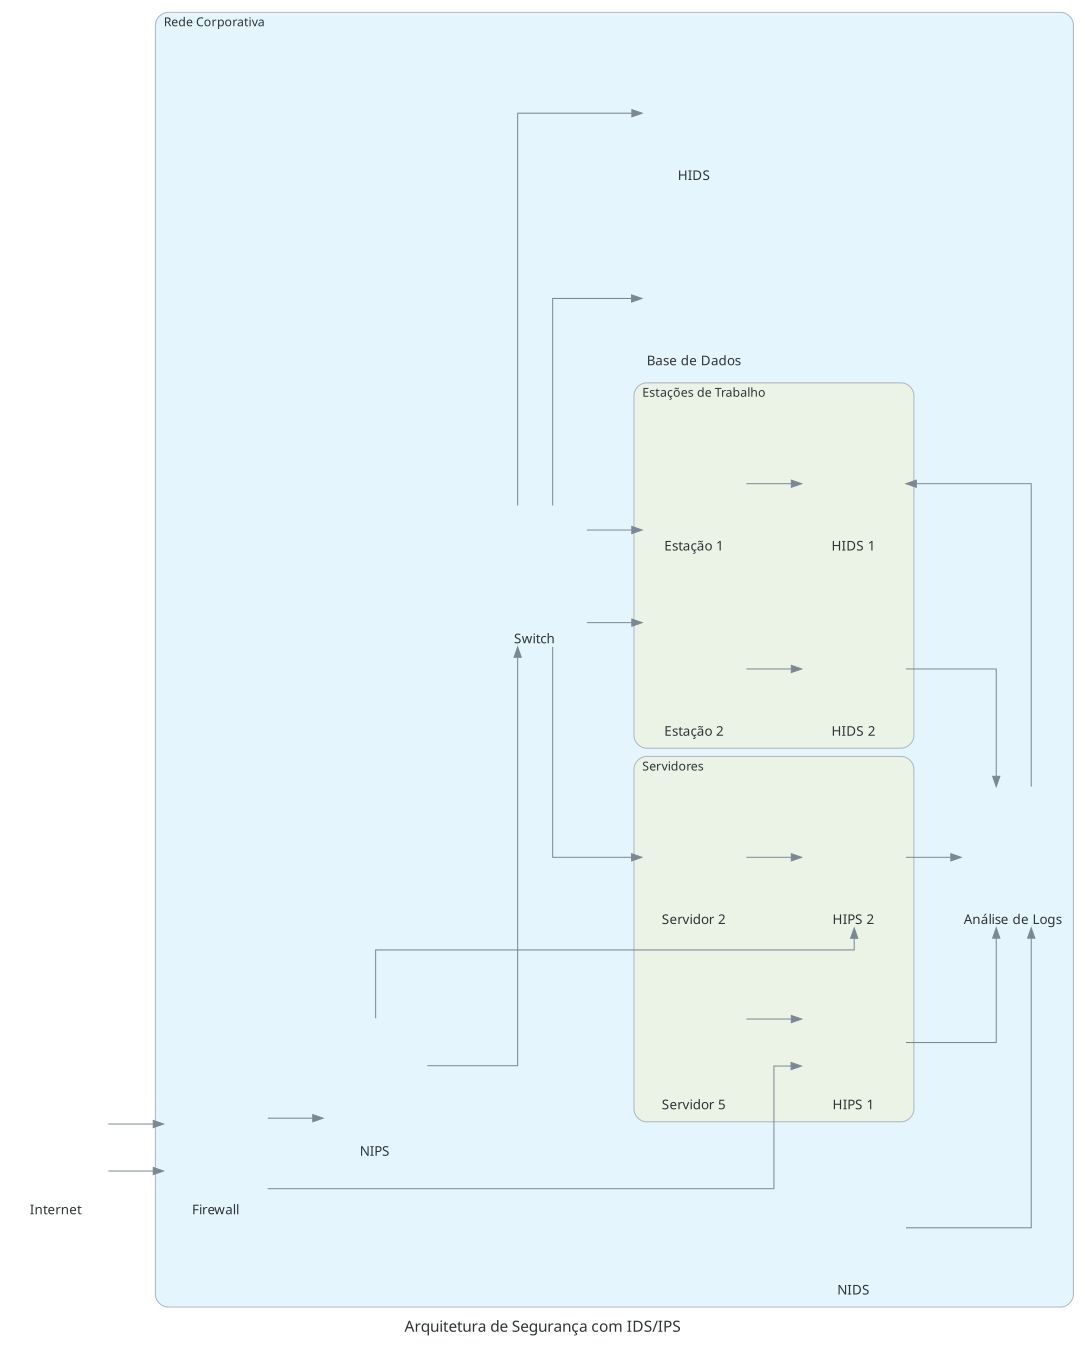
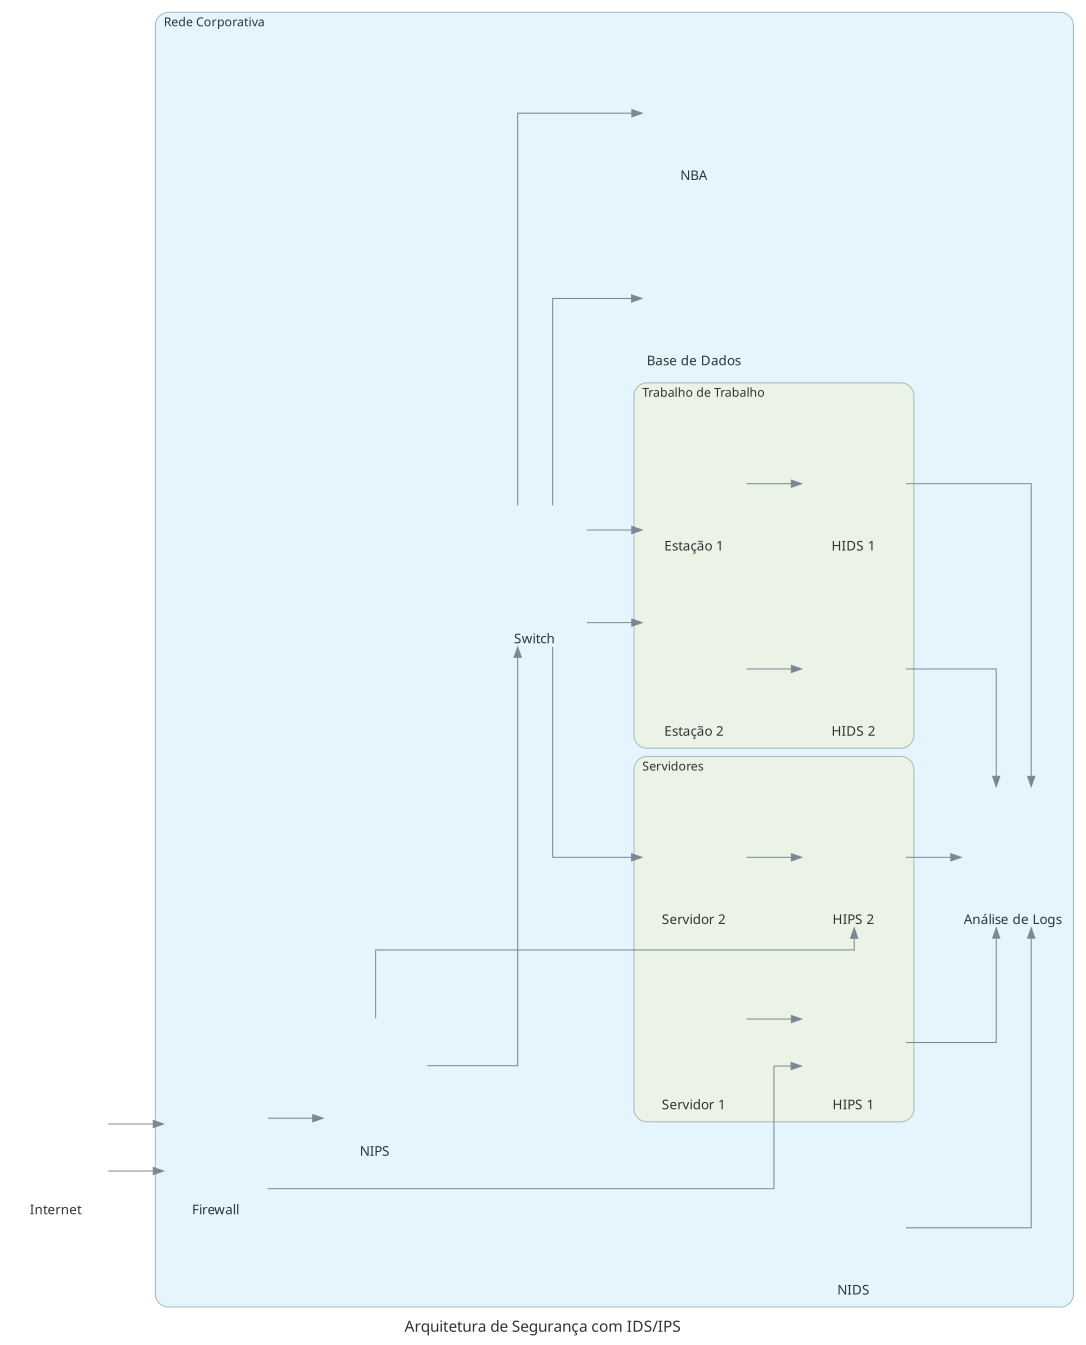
(694, 113) -> (694, 113)
(704, 394) -> (704, 394)
(1031, 578) -> (1031, 567)
(694, 1043) -> (694, 1043)
